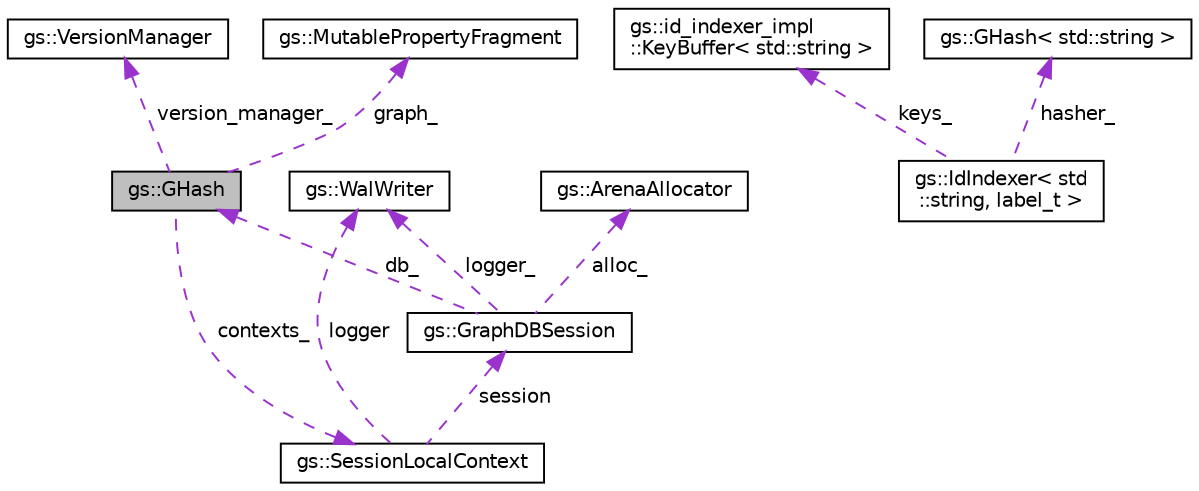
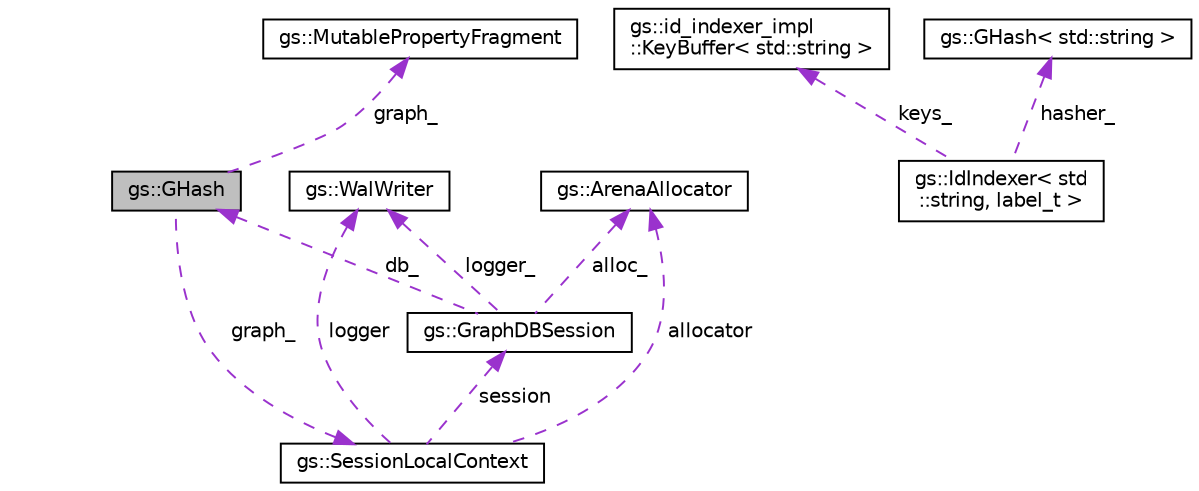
(118, 39) -> none
(261, 332) -> (261, 332)
none -> (634, 372)
